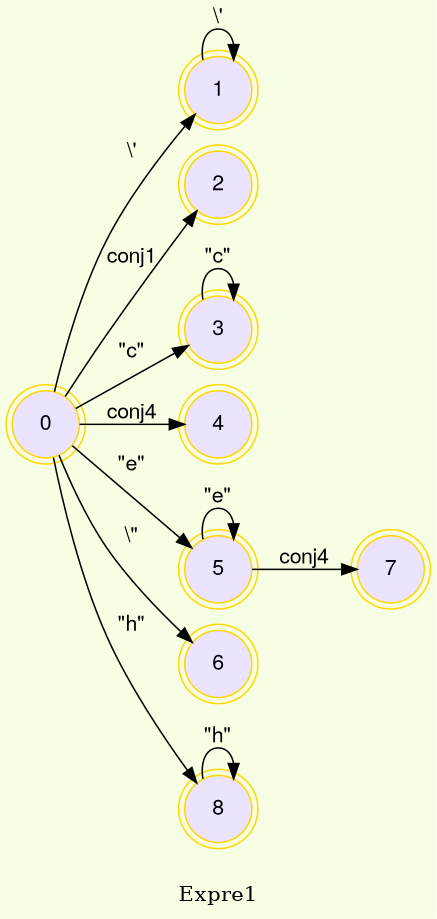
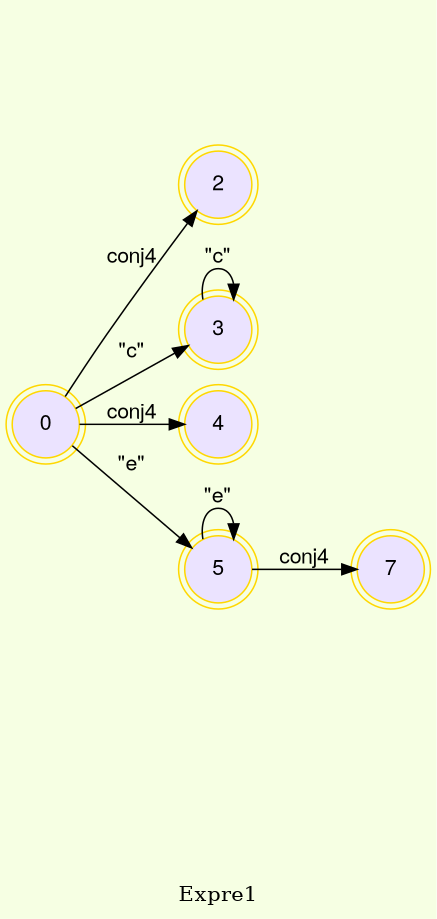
(218, 90) -> none
(132, 257) -> (132, 257)
(218, 664) -> none
(218, 809) -> none
